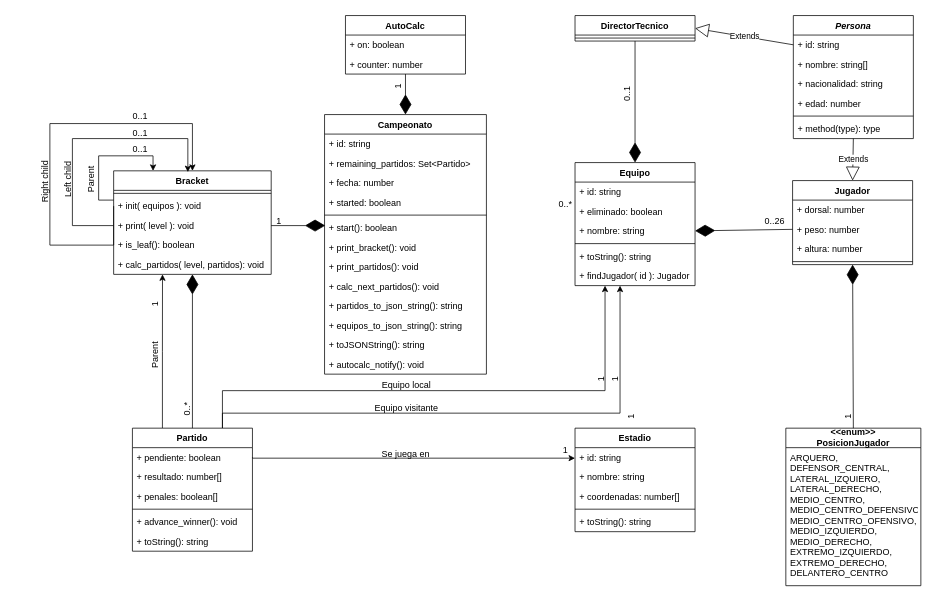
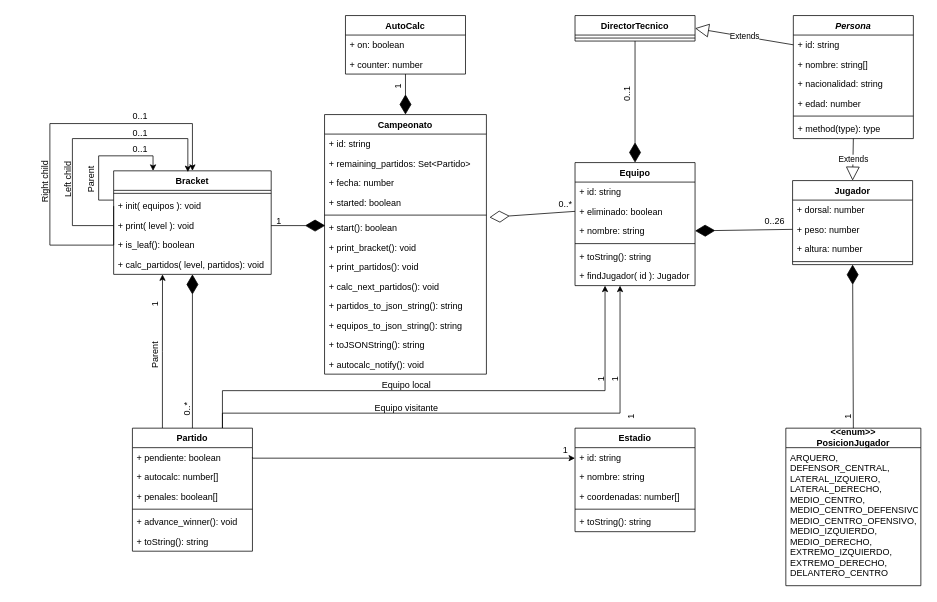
none -> (541, 214)
(405, 454) -> none
(185, 477) -> (182, 477)
